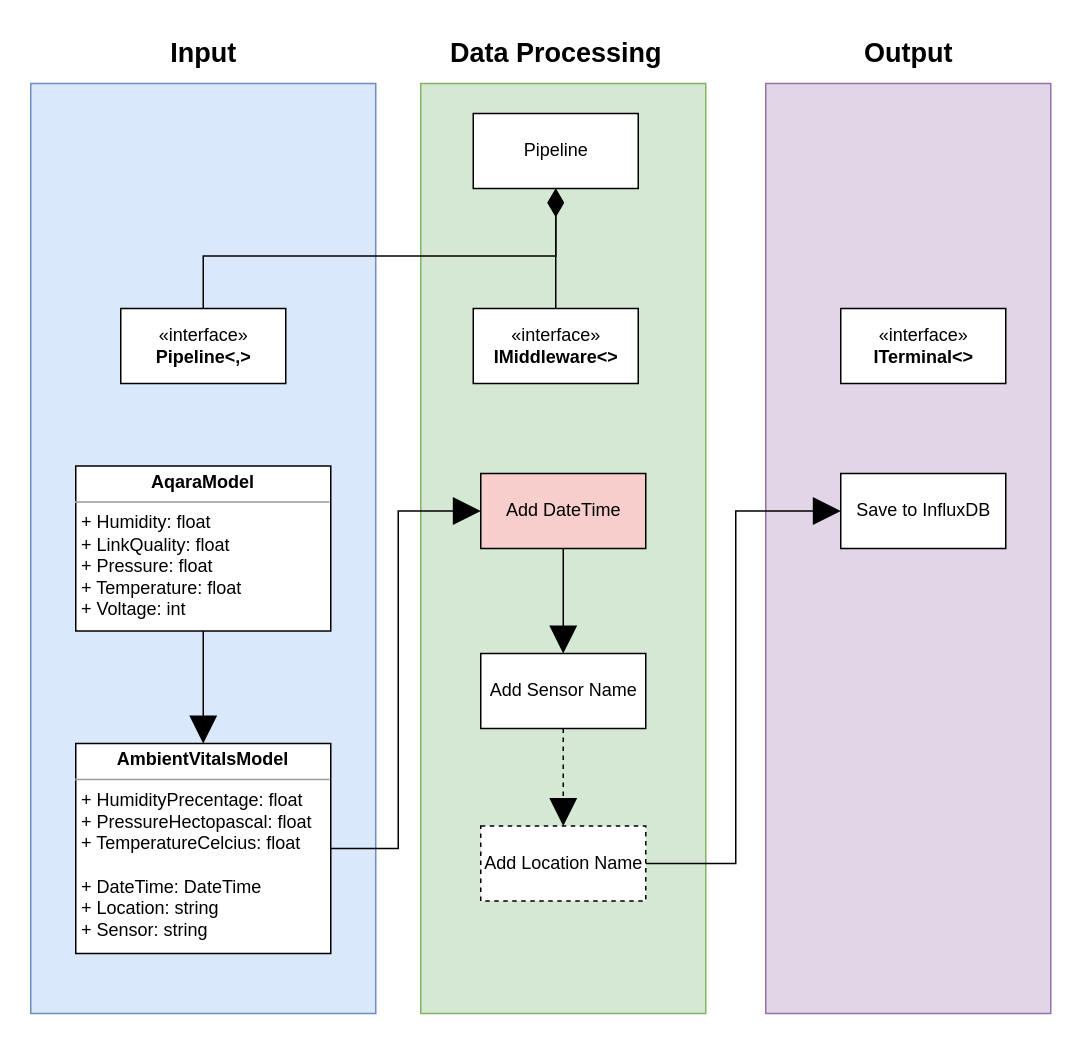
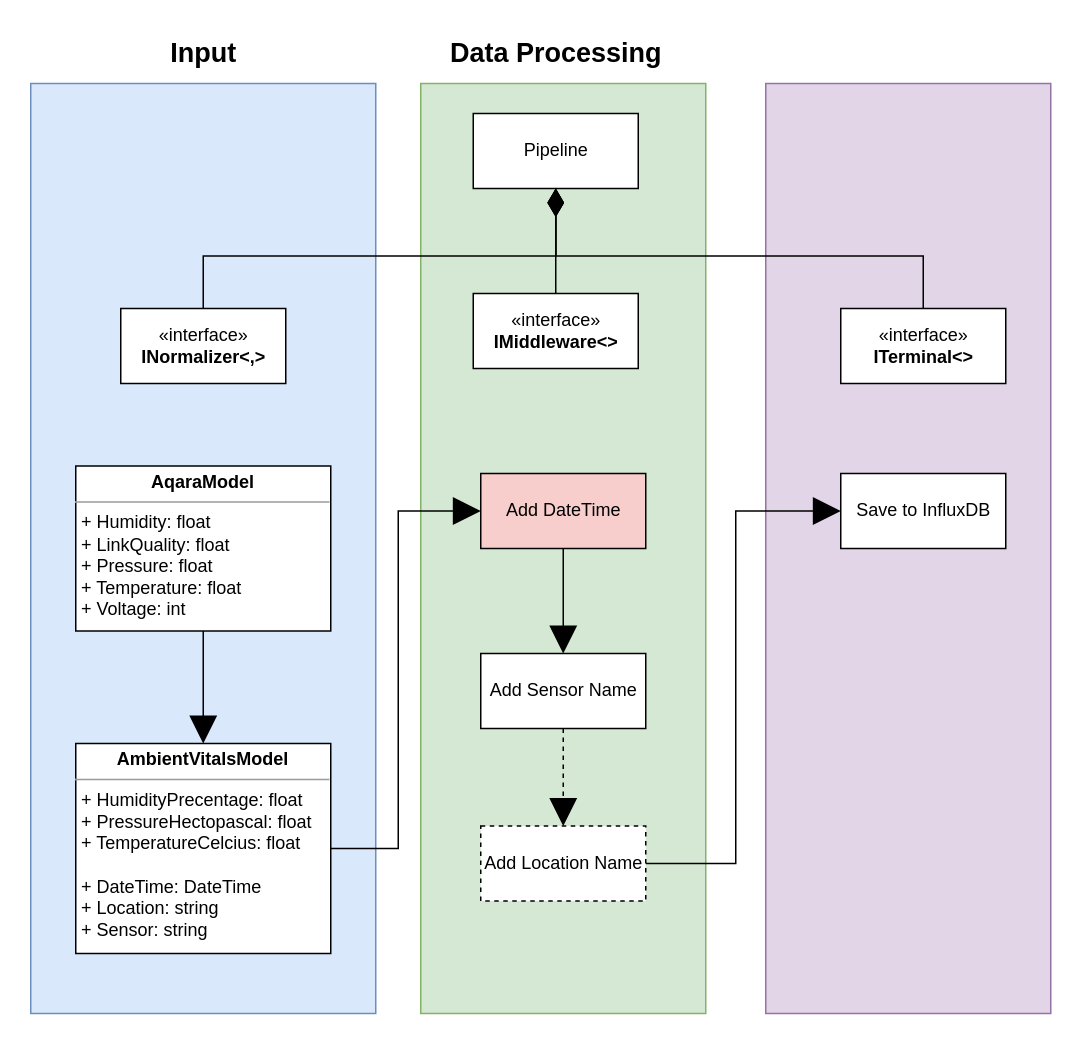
(908, 53) -> none
none -> (766, 256)
(204, 346) -> (204, 346)
(556, 346) -> (556, 331)
